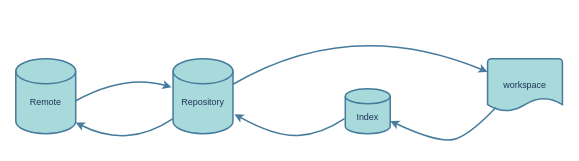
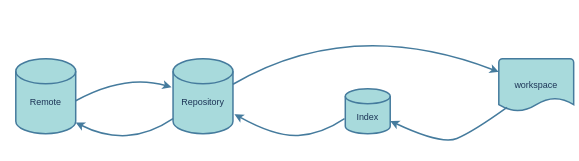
(525, 85) -> (537, 85)
